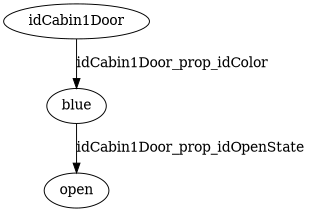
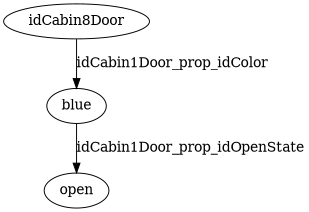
(77, 21) -> (77, 21)
